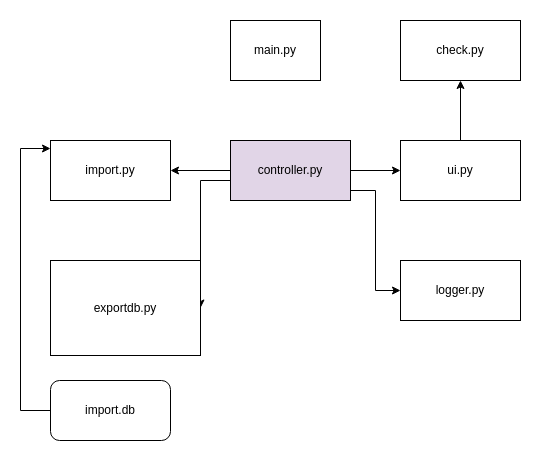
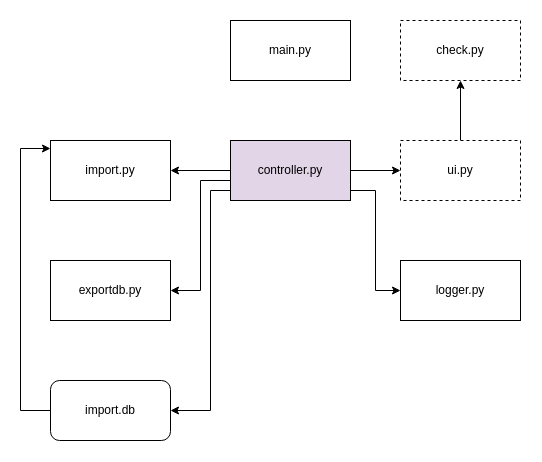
(276, 51) -> (291, 51)
(461, 51) -> (461, 51)
(461, 171) -> (461, 171)
none -> (211, 307)
(126, 308) -> (111, 291)
